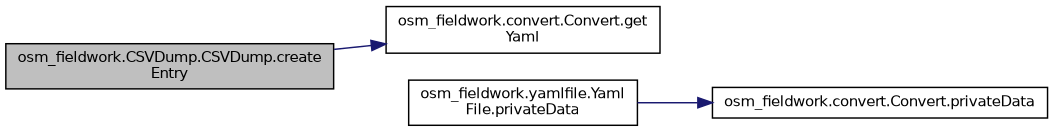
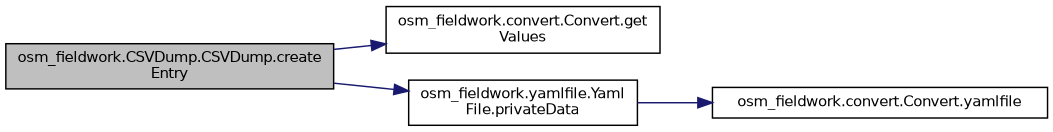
(523, 30) -> (523, 30)
none -> (364, 86)
(880, 103) -> (880, 103)
